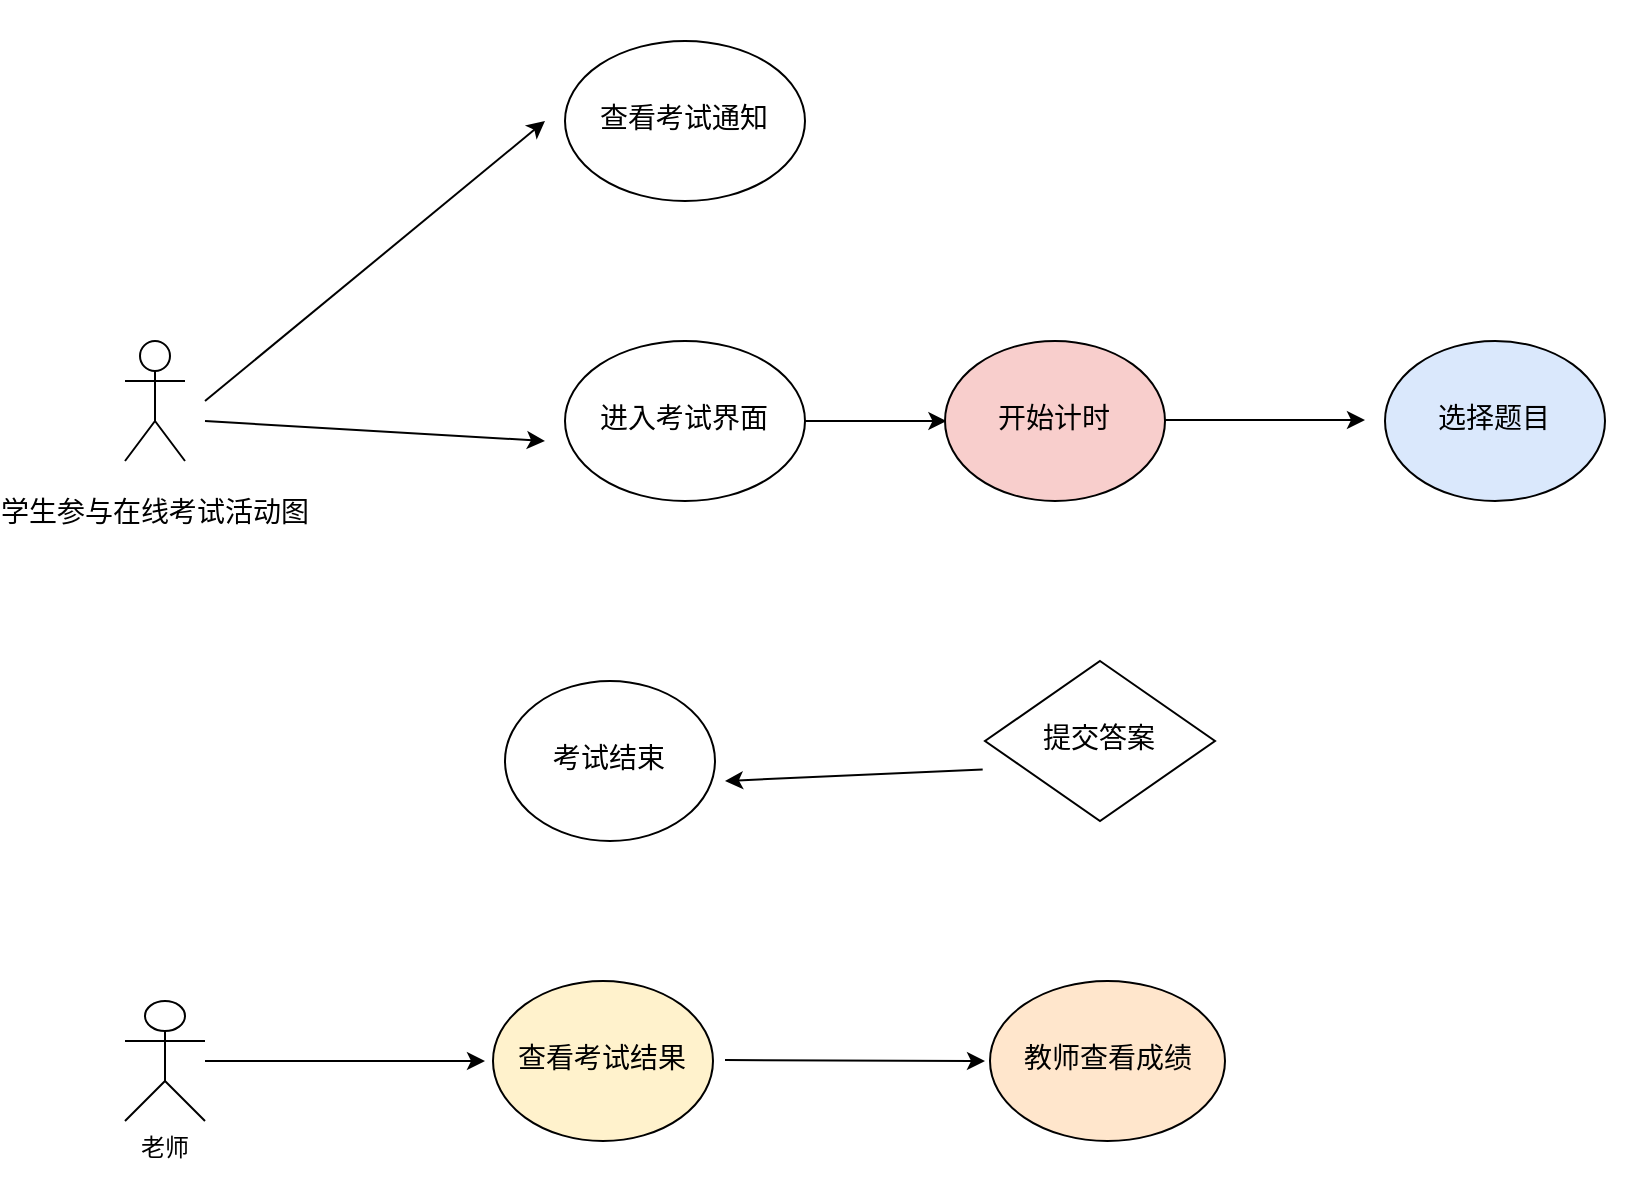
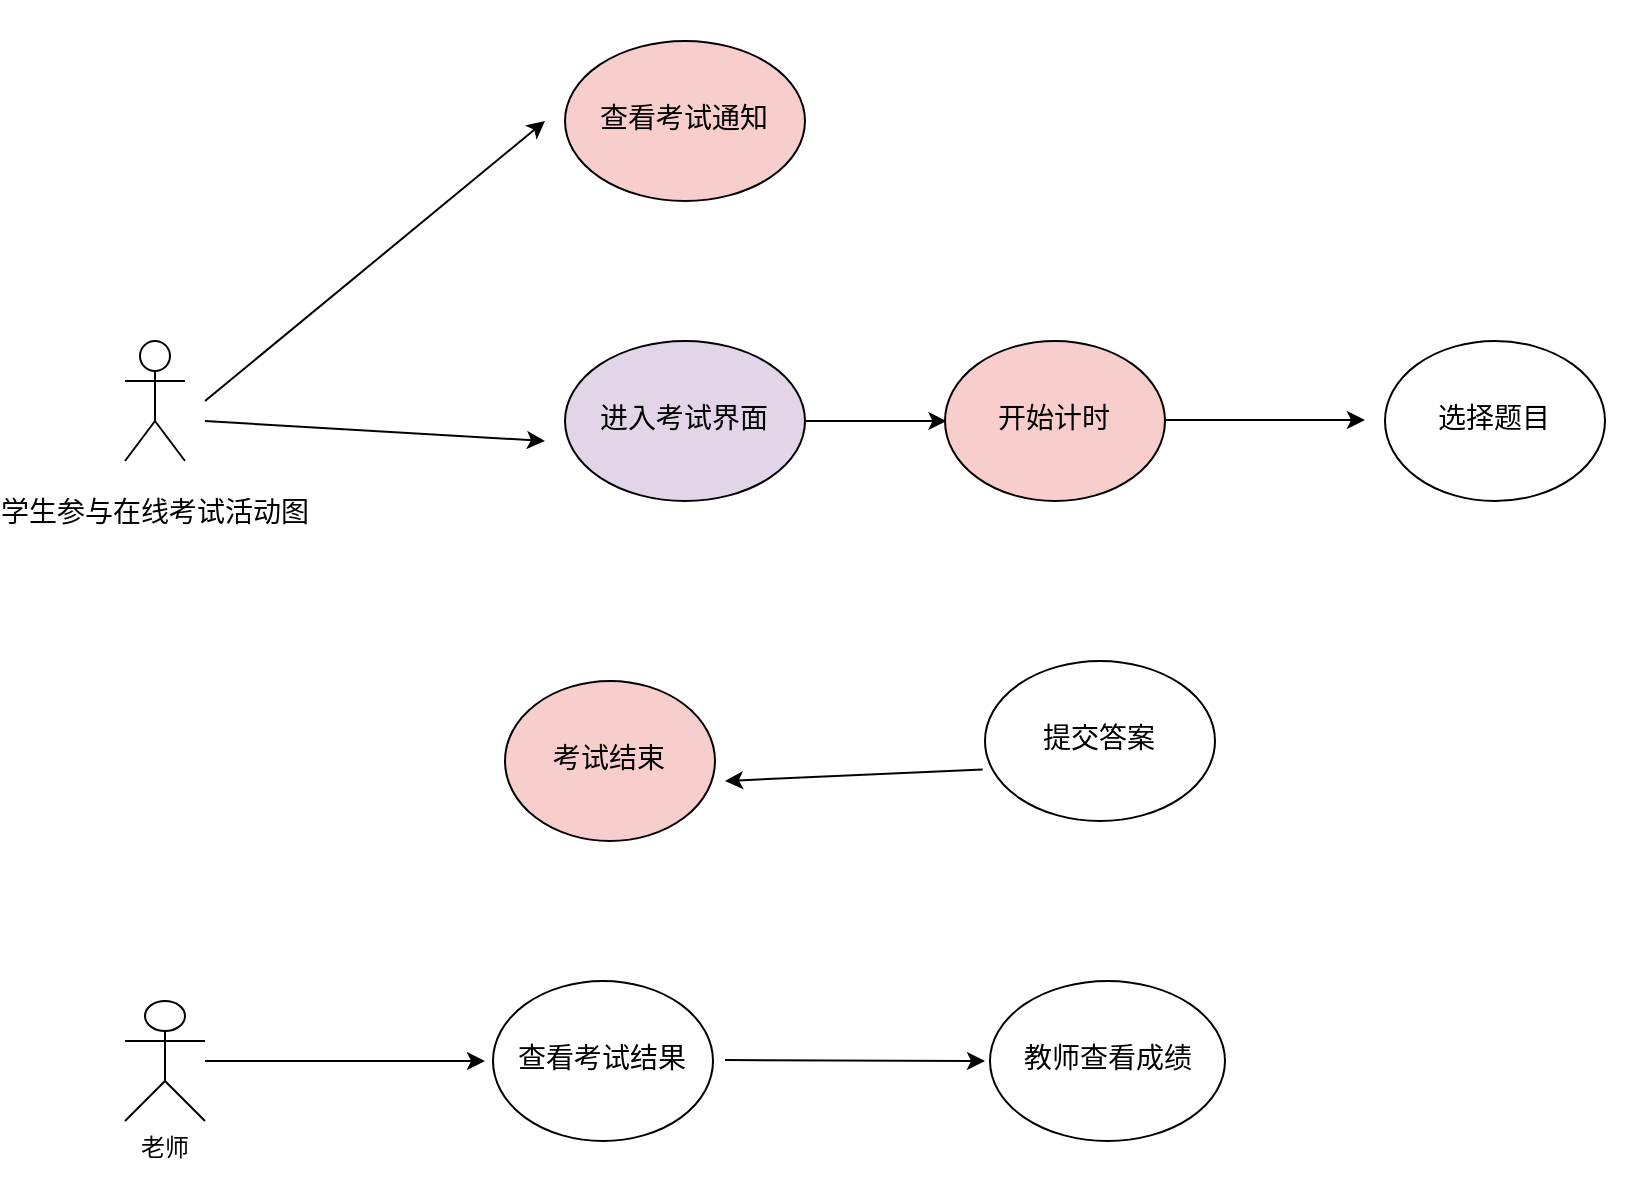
(685, 121) -> (685, 121)
(685, 421) -> (685, 421)
(1495, 421) -> (1495, 421)
(1100, 741) -> (1100, 741)
(610, 761) -> (610, 761)
(603, 1061) -> (603, 1061)
(1108, 1061) -> (1108, 1061)
